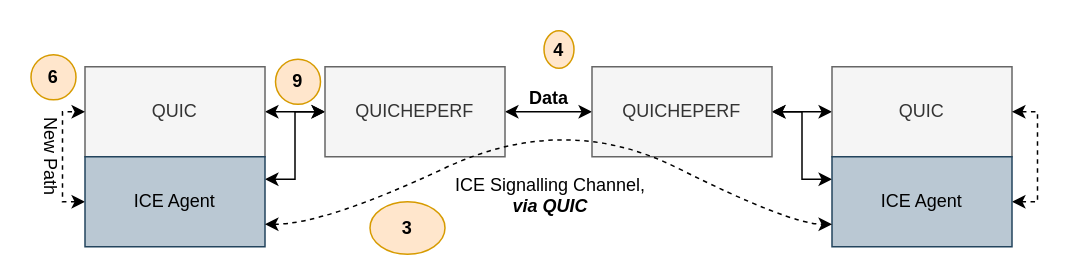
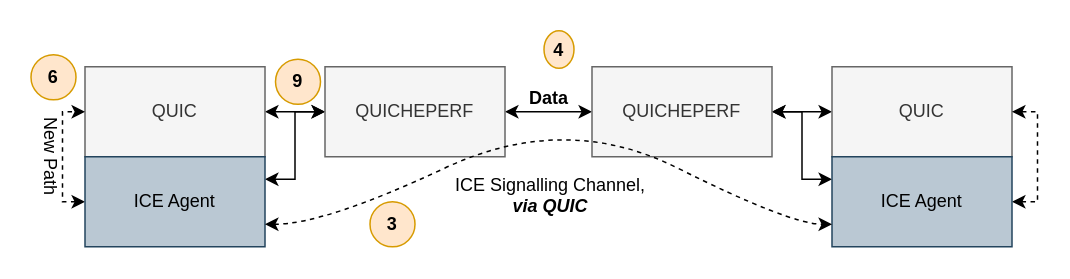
(407, 228) -> (392, 224)
